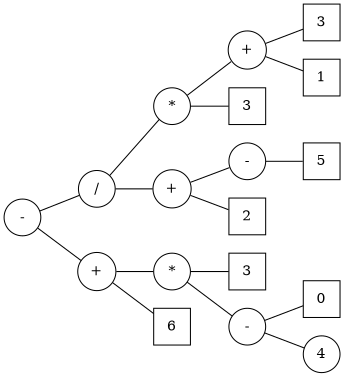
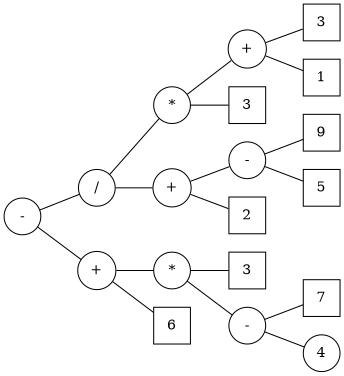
none -> (322, 133)
(322, 299) -> (322, 298)
